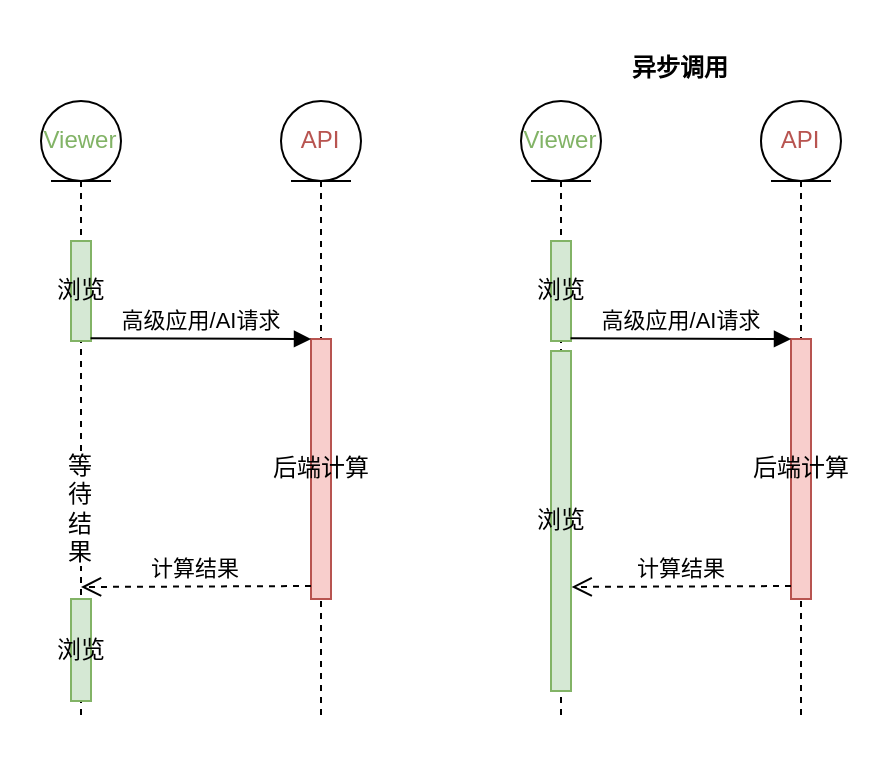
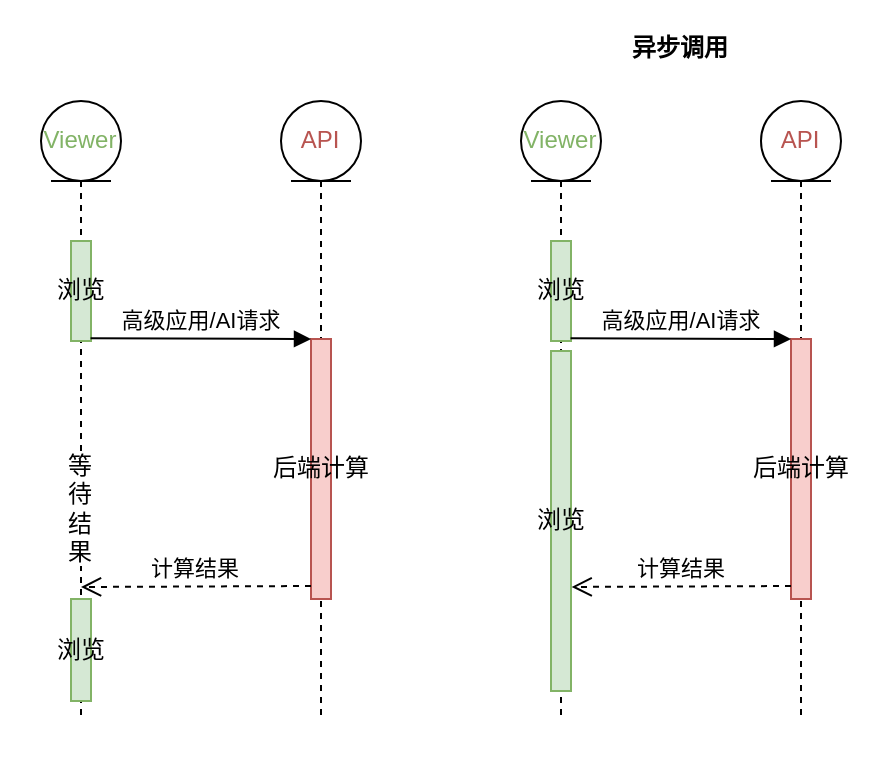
(681, 67) -> (681, 47)
